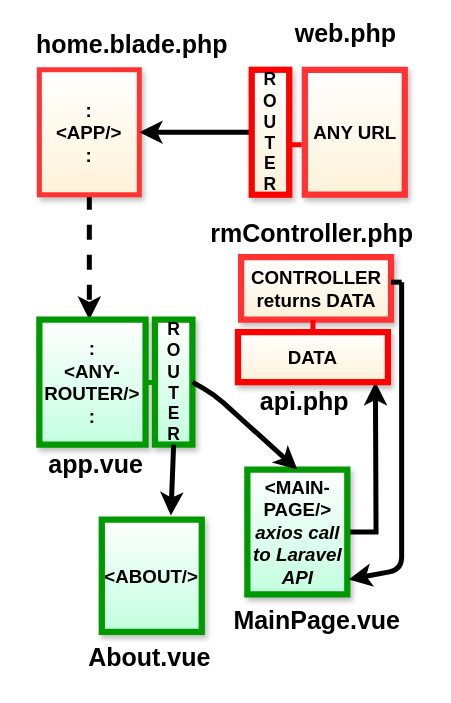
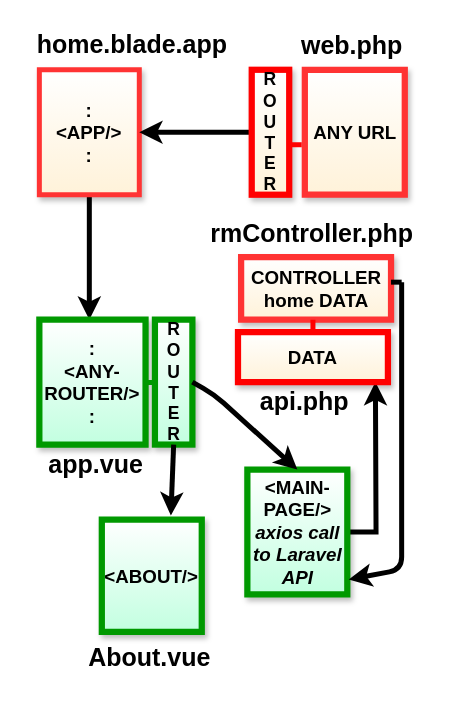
(346, 32) -> (352, 44)
(133, 44) -> (133, 44)
(89, 217) -> (89, 217)
(317, 288) -> (317, 288)
(316, 619) -> none
